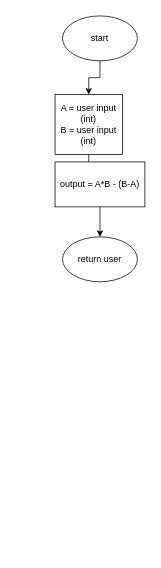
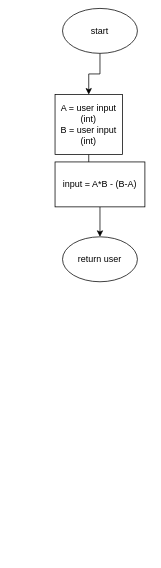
(100, 38) -> (100, 30)
(100, 184) -> (100, 184)
